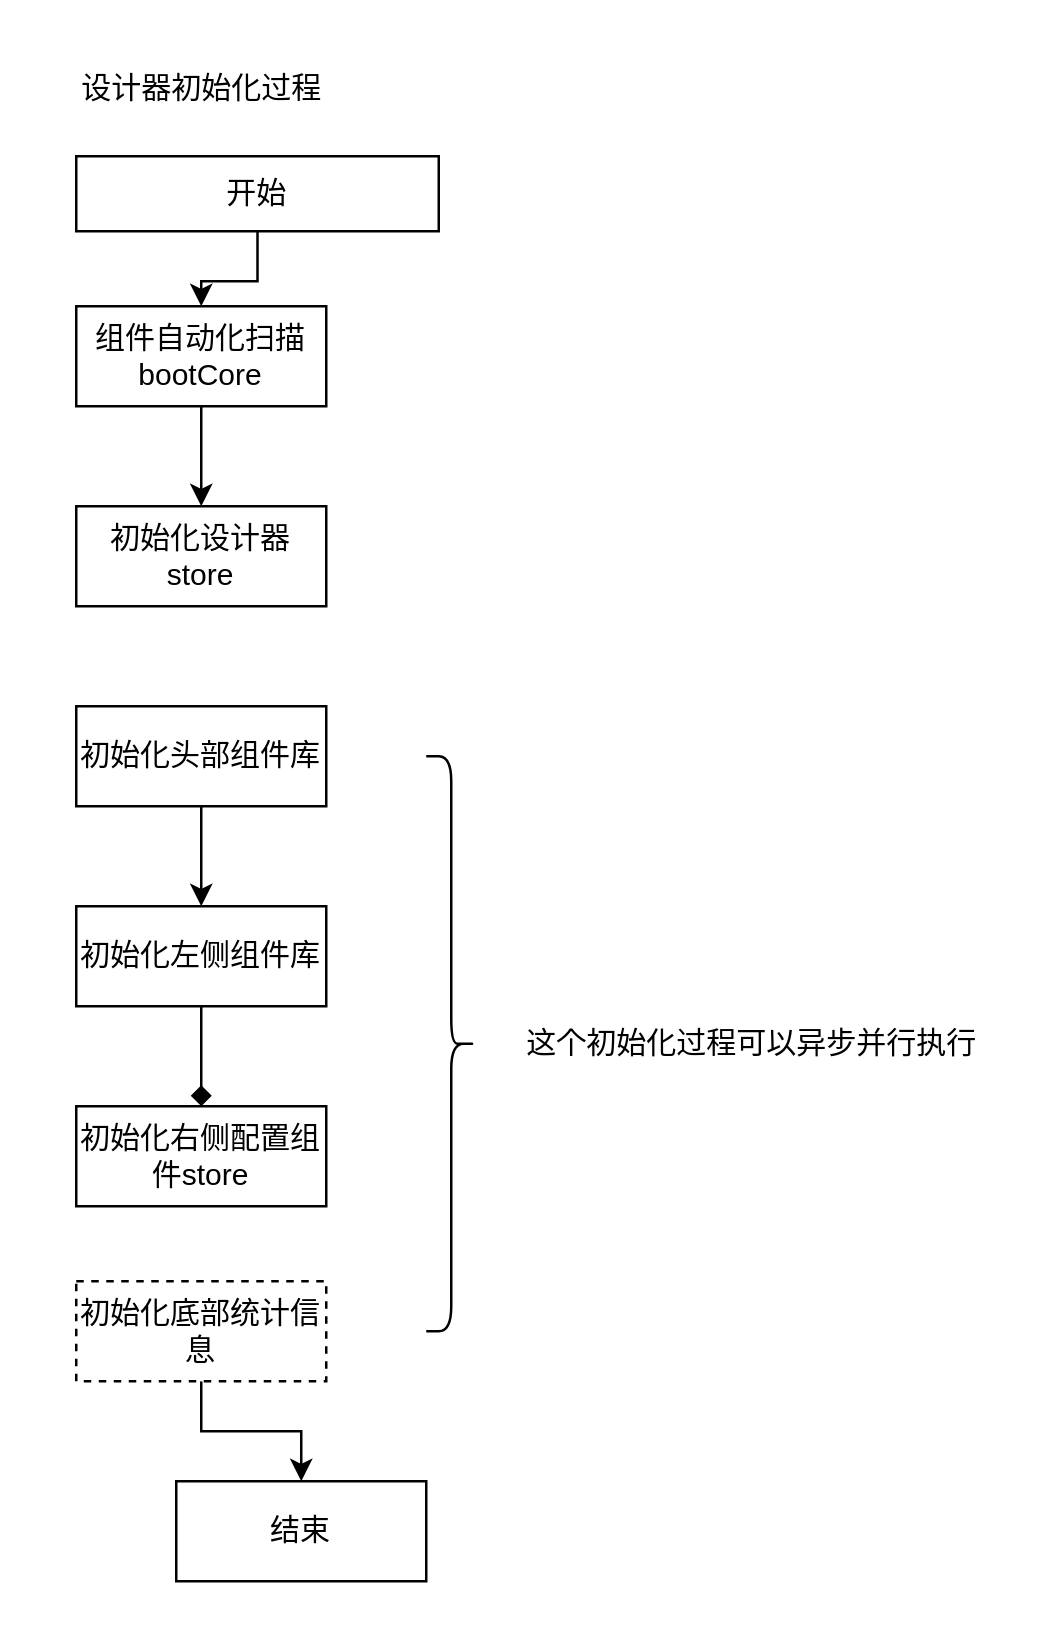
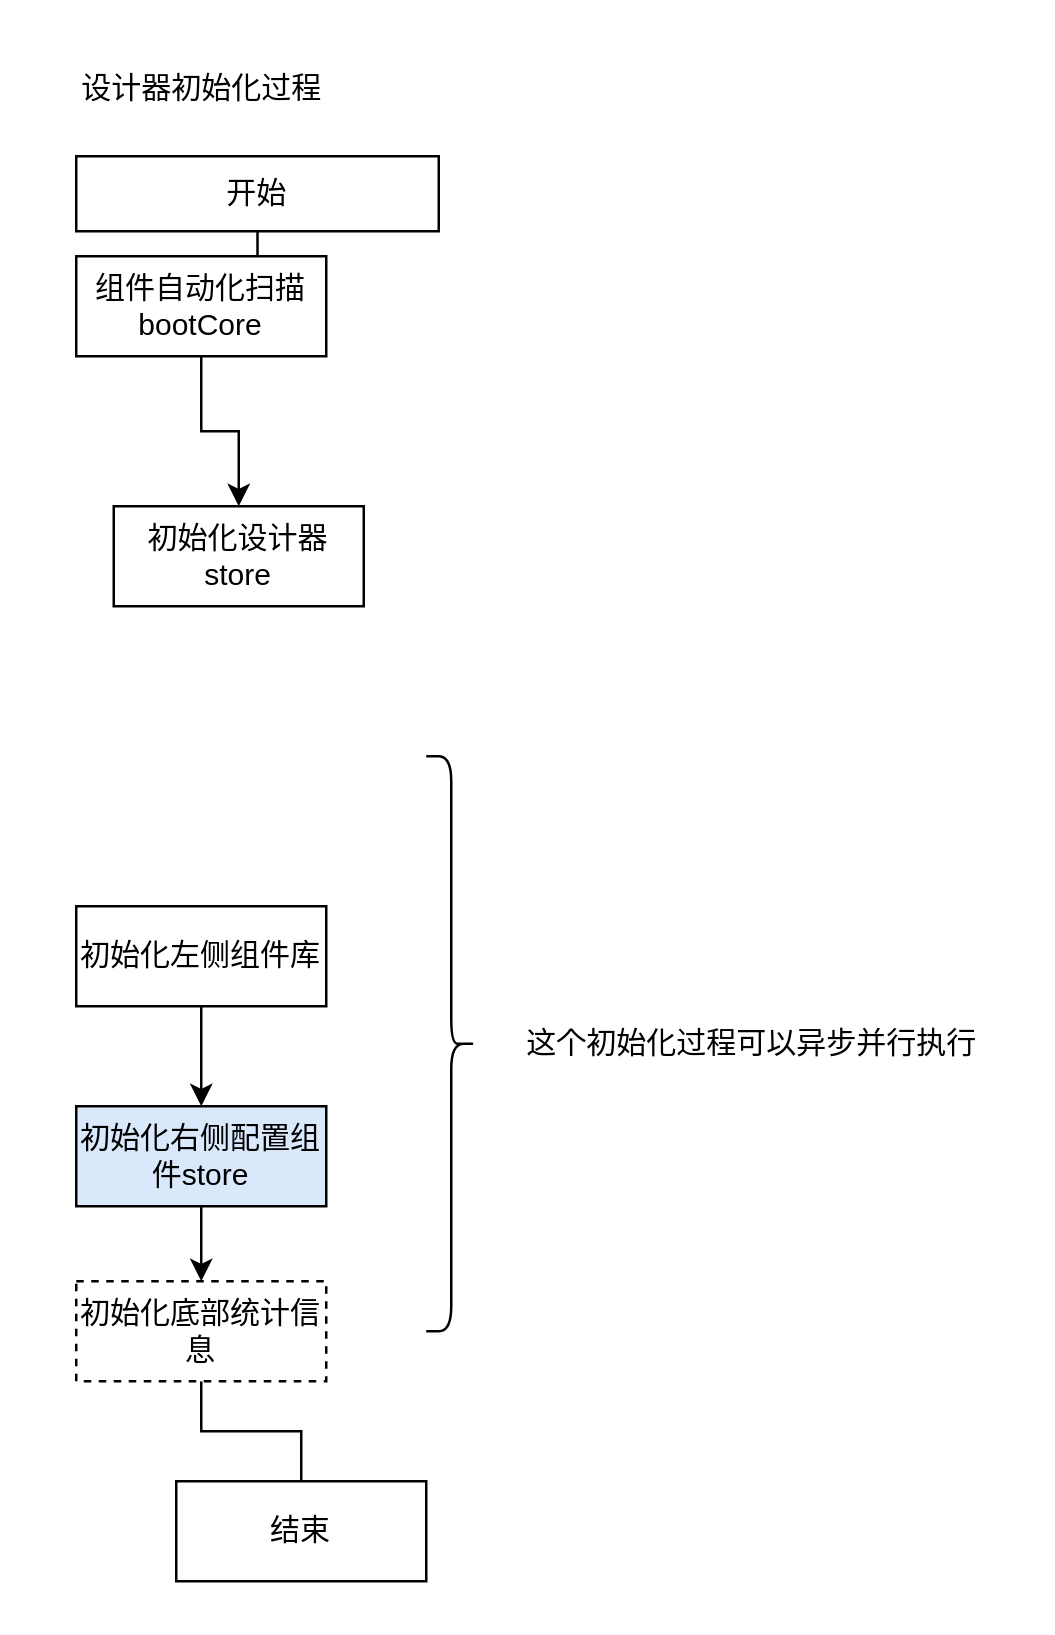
(201, 356) -> (201, 306)
(201, 556) -> (239, 556)
(201, 756) -> none
(201, 848) -> none
(201, 1086) -> (201, 1087)
(201, 1156) -> (201, 1156)
none -> (201, 1252)
(301, 1463) -> (301, 1470)
